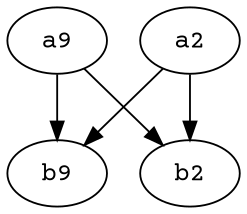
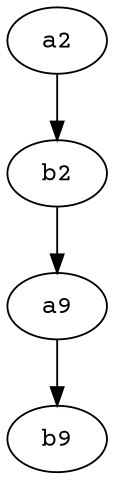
(115, 99) -> (57, 231)
(132, 99) -> none
